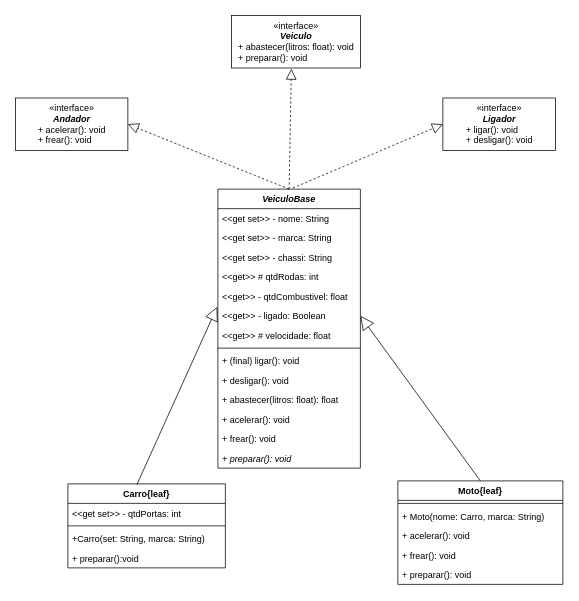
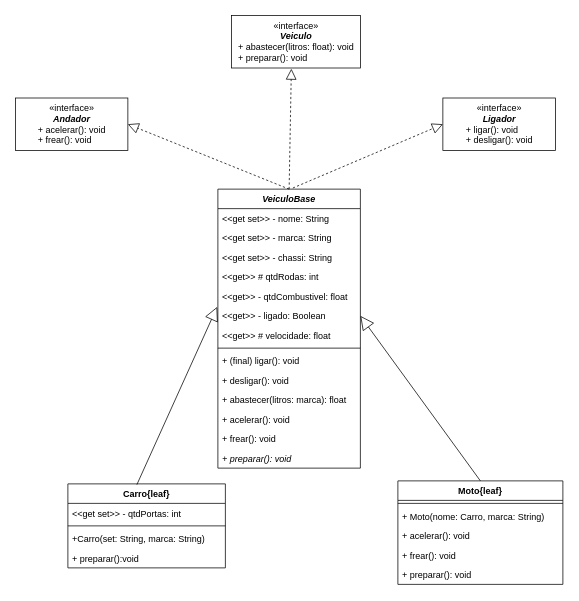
(295, 400) -> (296, 400)
